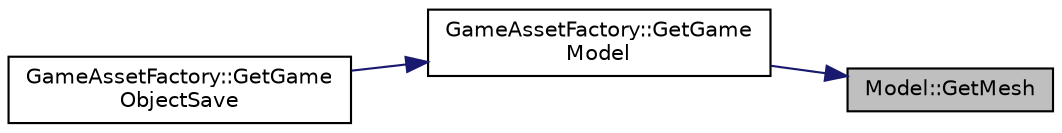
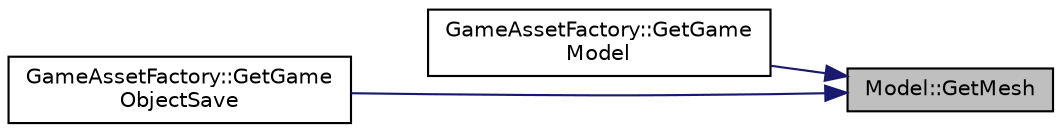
(379, 68) -> (588, 95)
